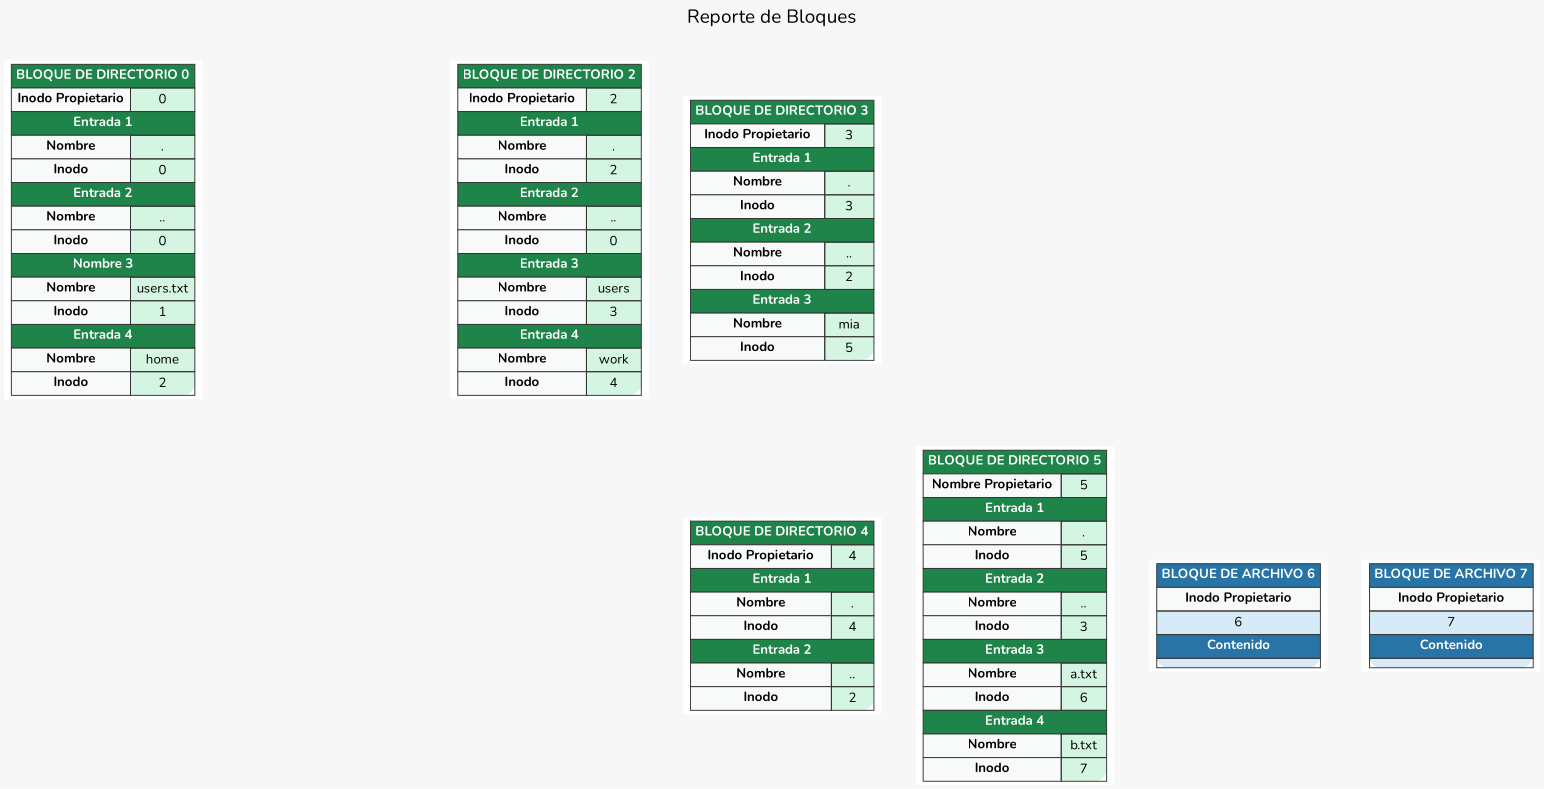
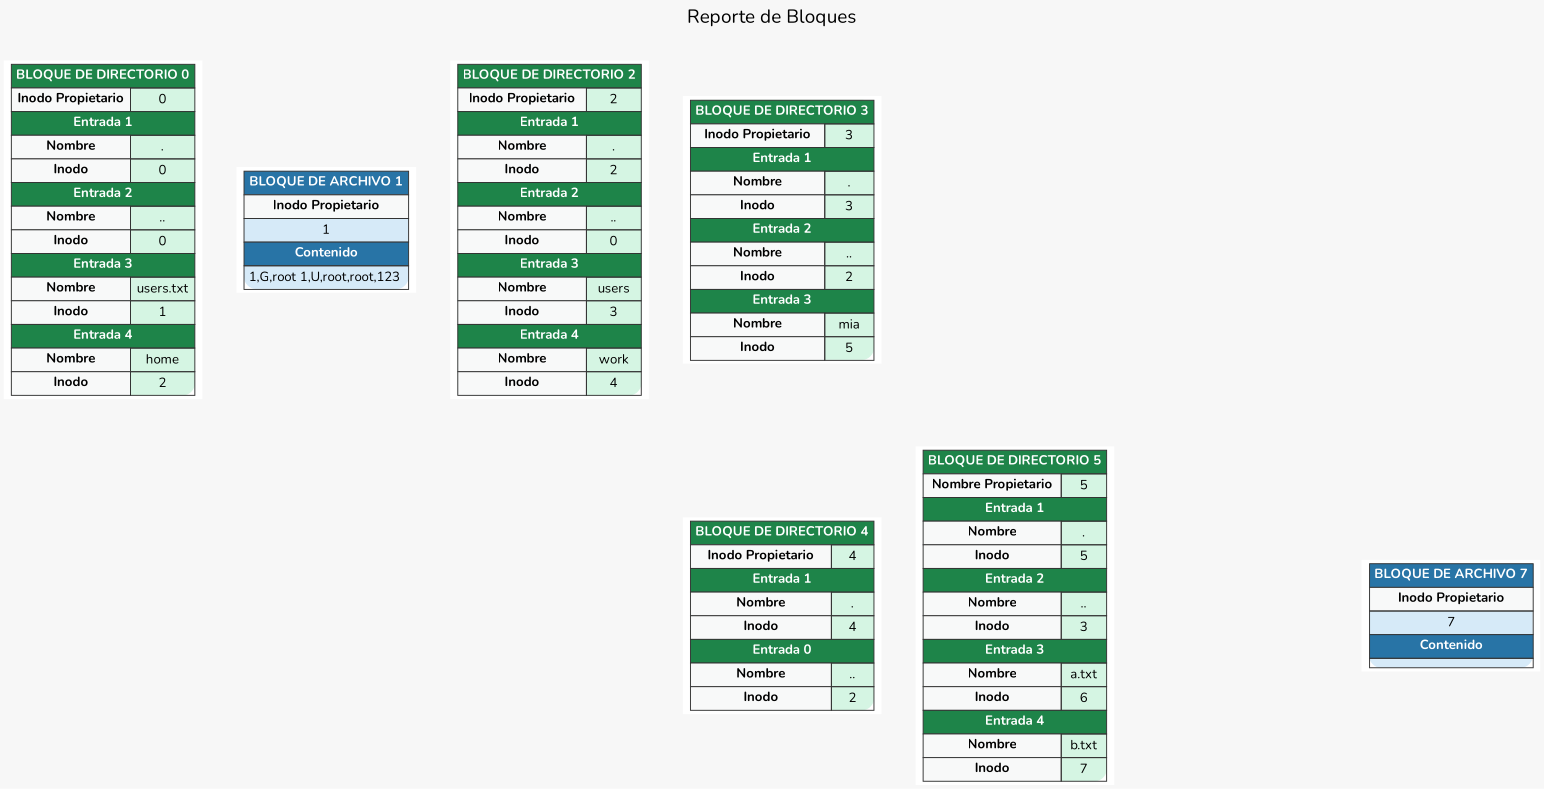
none -> (326, 230)
(103, 264) -> (103, 264)
(1238, 616) -> none
(782, 650) -> (782, 650)
